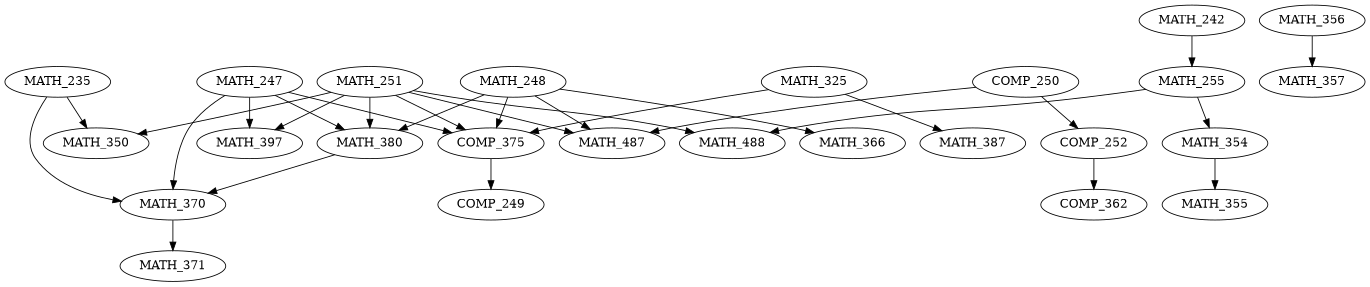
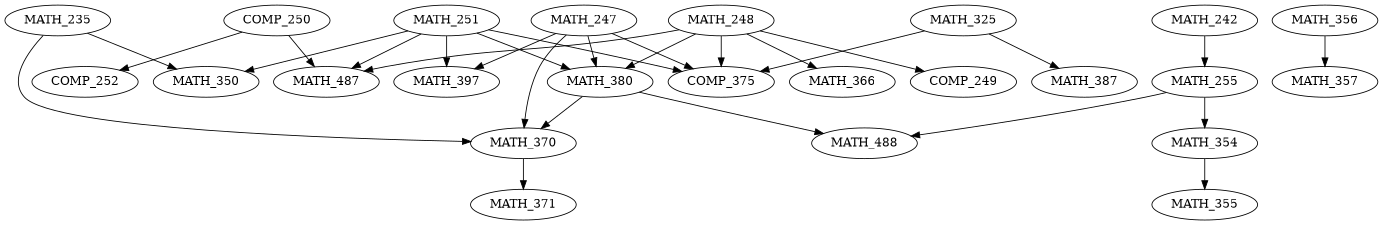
(543, 109) -> (727, 112)
(491, 170) -> (830, 48)
(1094, 205) -> none
